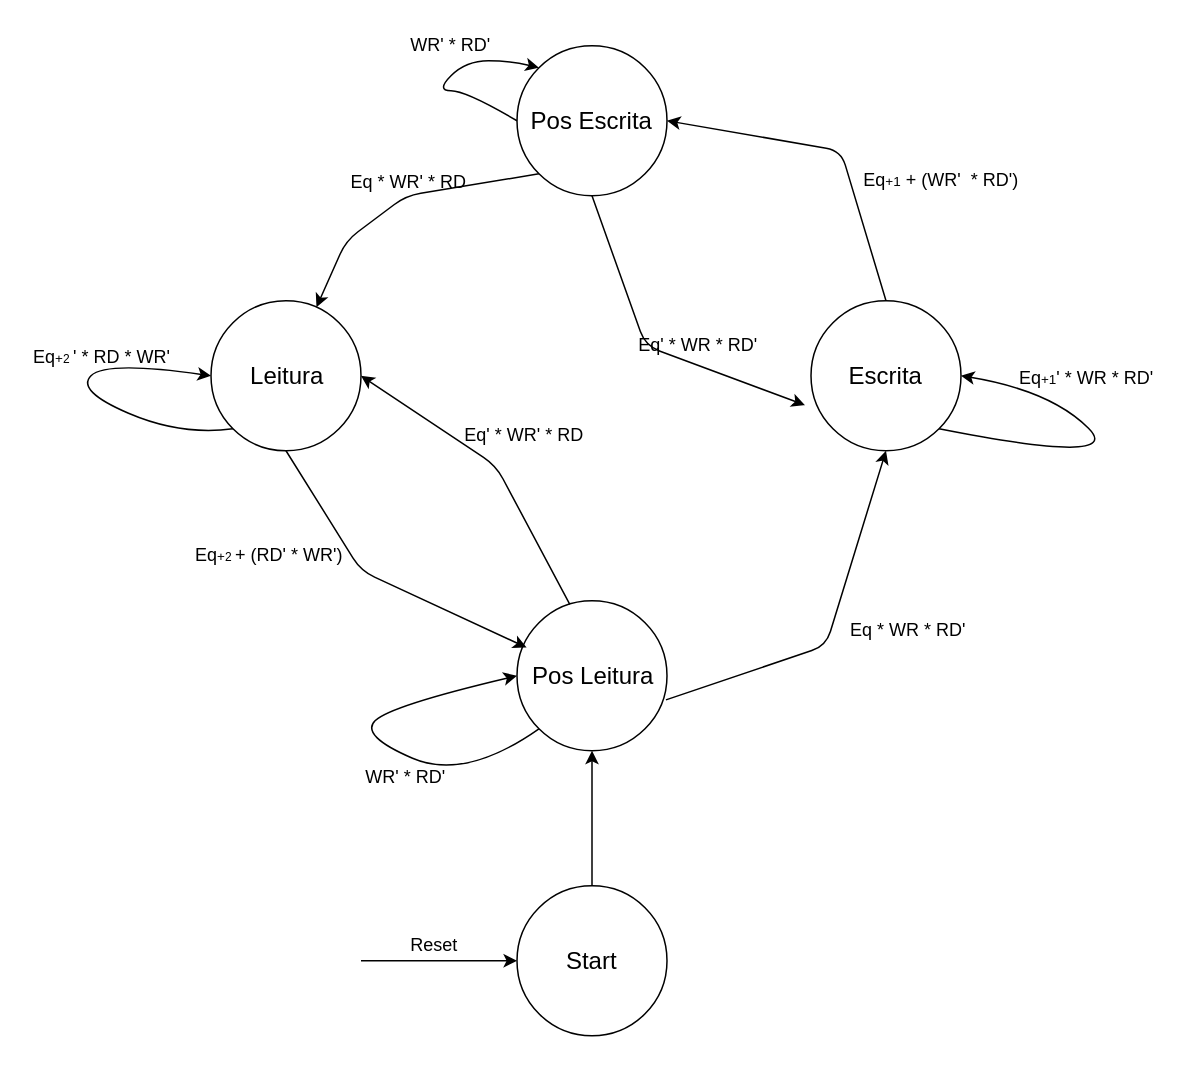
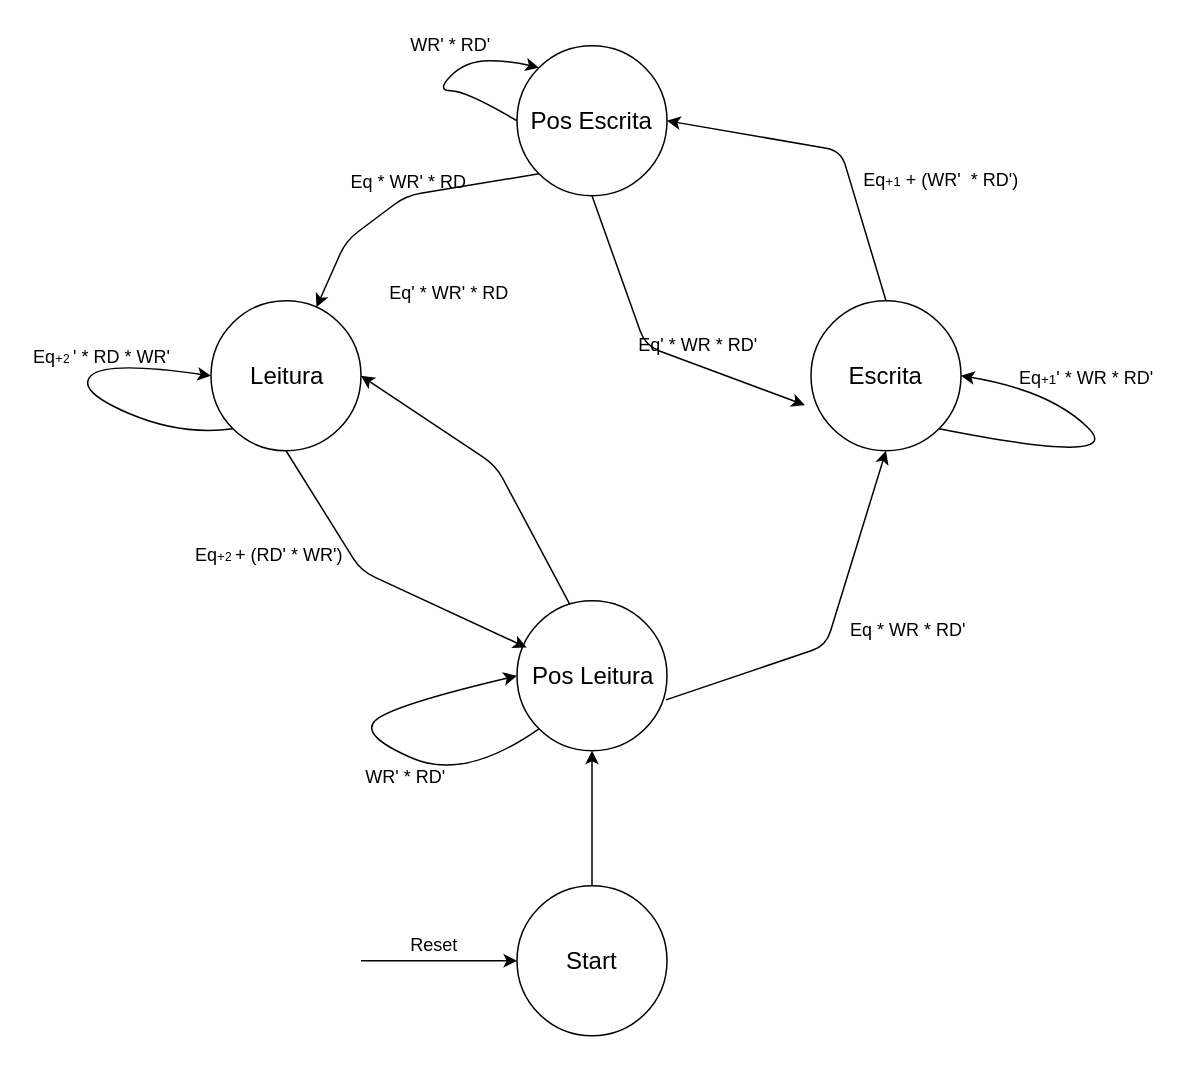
(524, 436) -> (449, 293)
